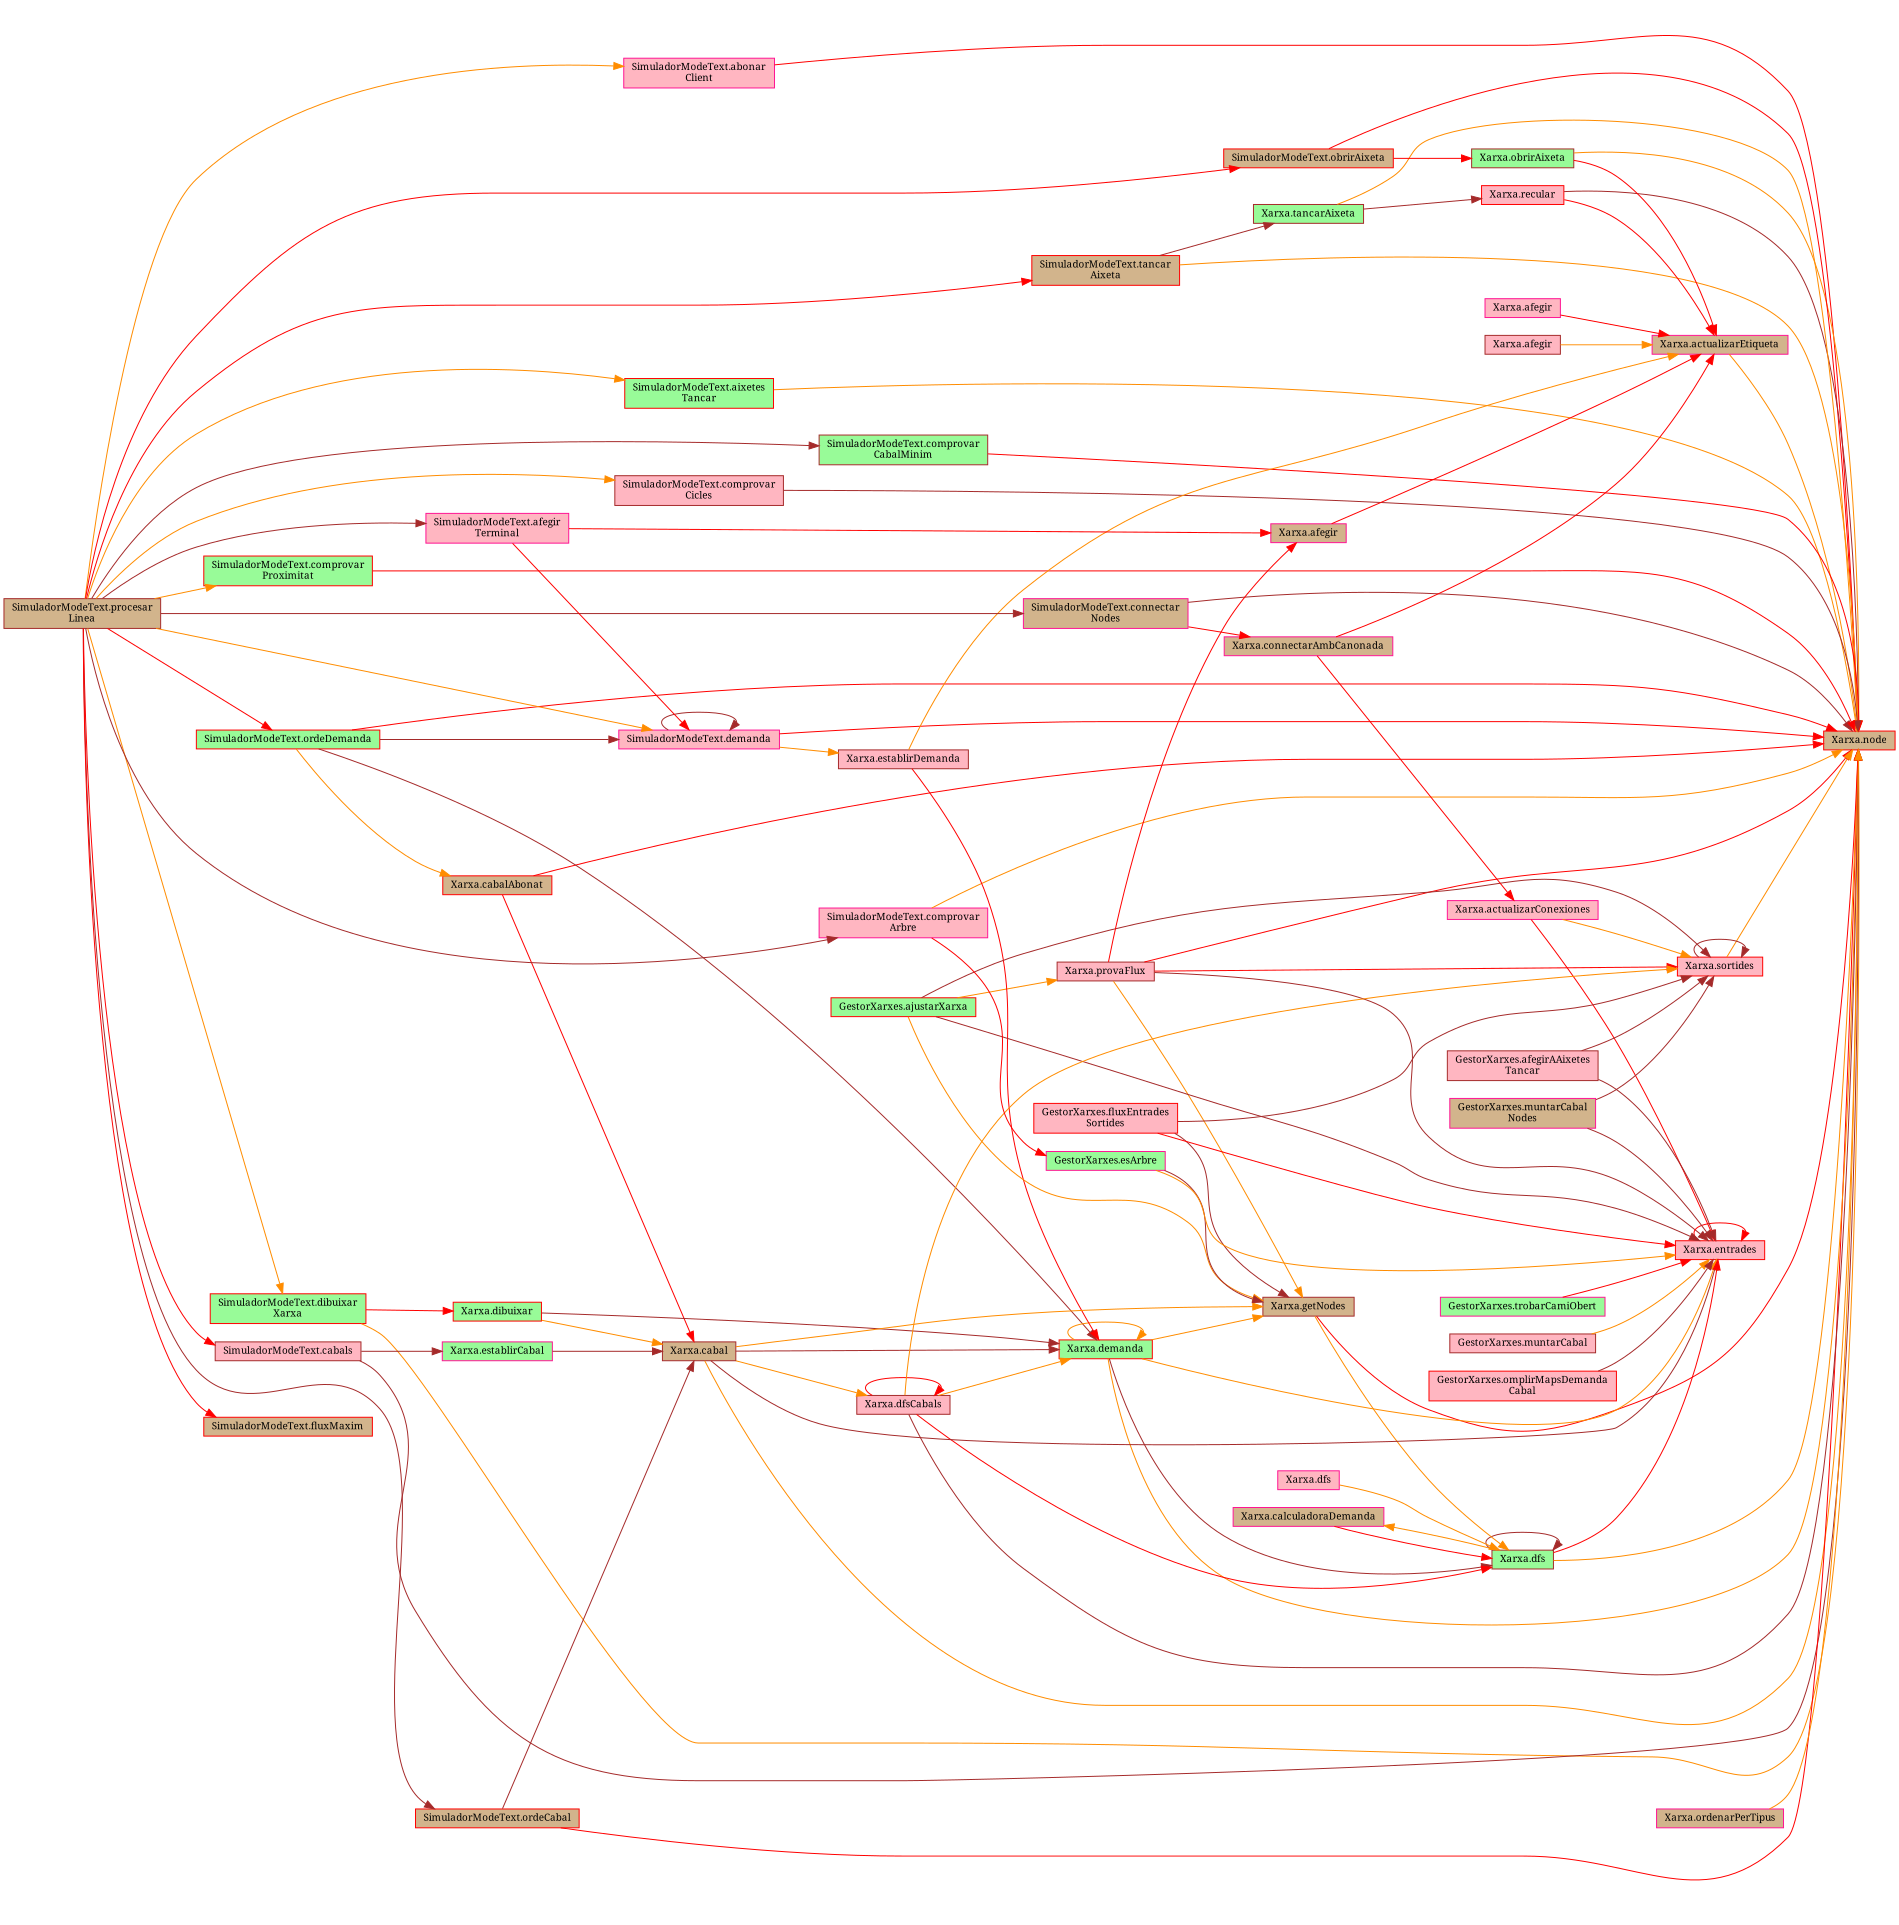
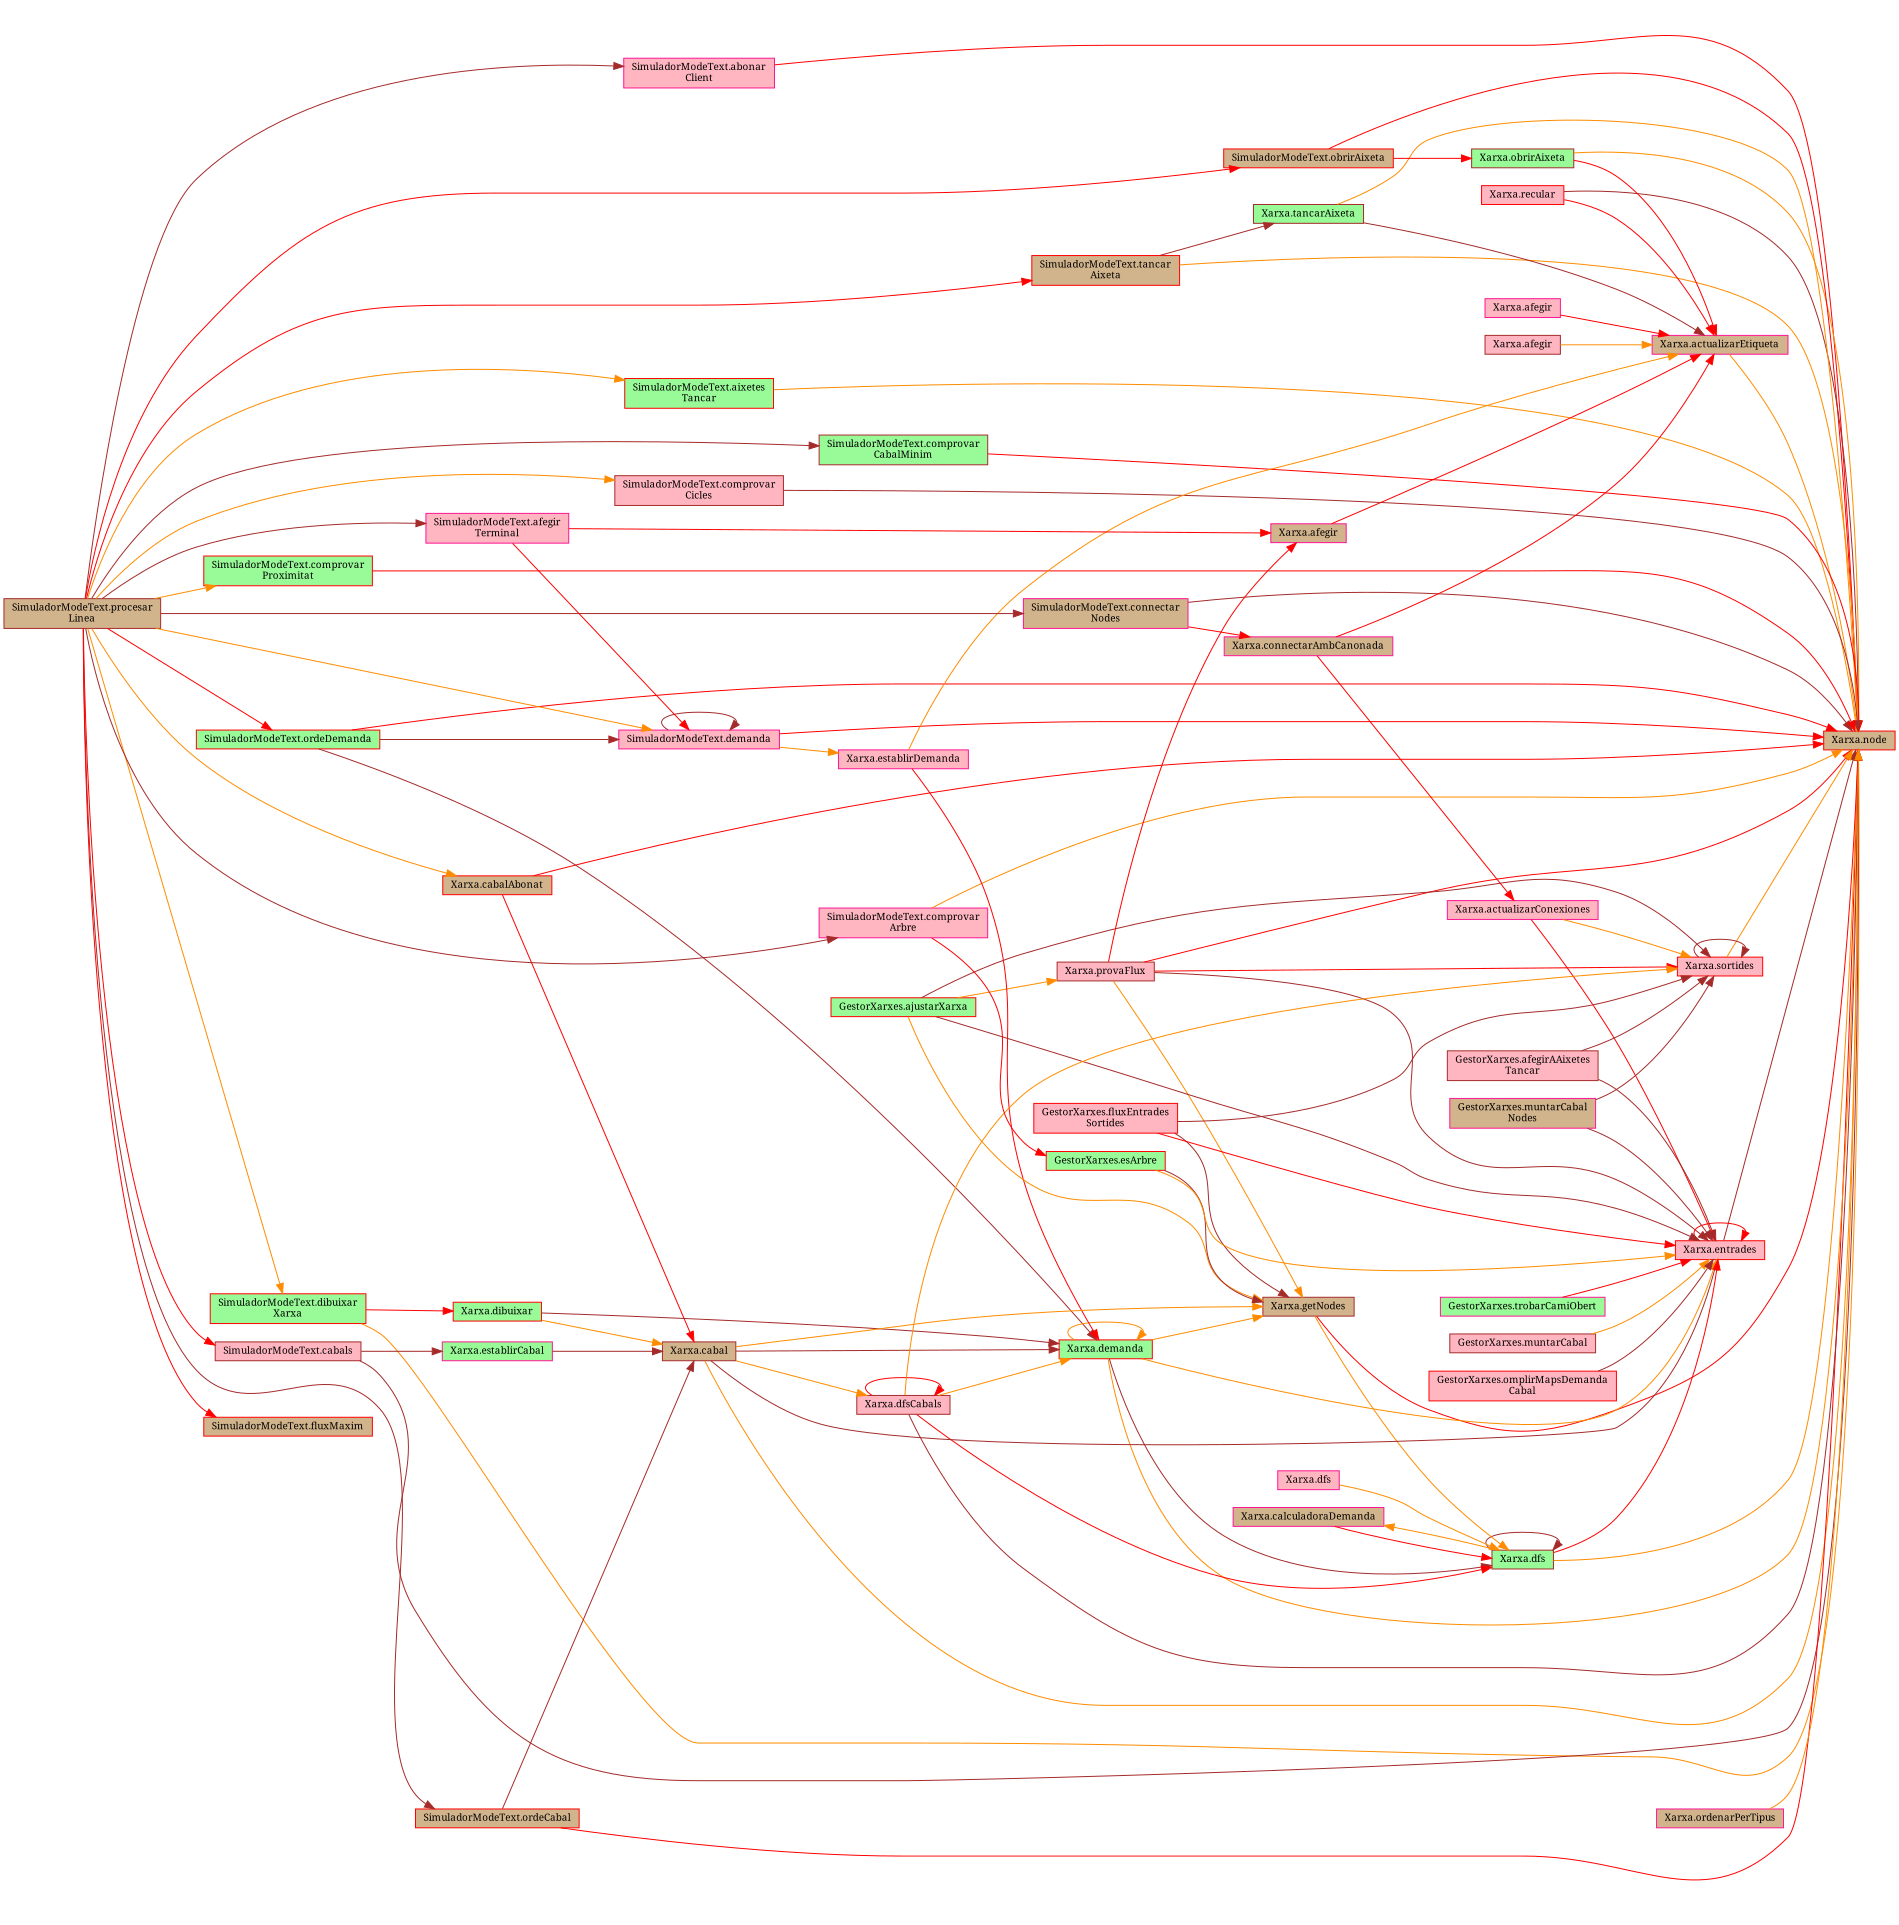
(198, 178) -> (198, 178)
(1418, 204) -> (1560, 270)
(903, 759) -> (903, 759)
(361, 820) -> (242, 789)
none -> (1788, 1000)
(1106, 1161) -> (1106, 1161)
